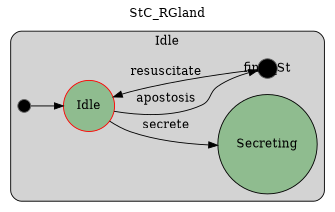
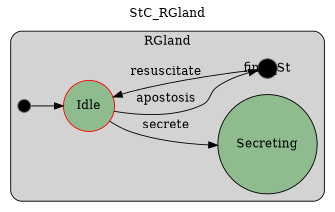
(168, 41) -> (168, 41)
